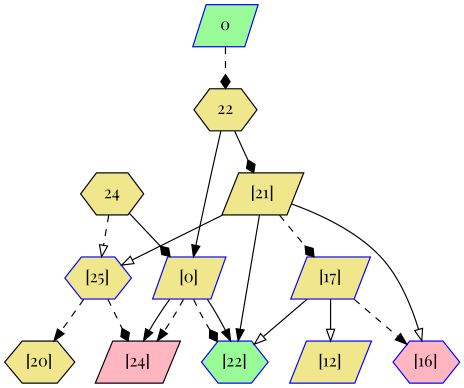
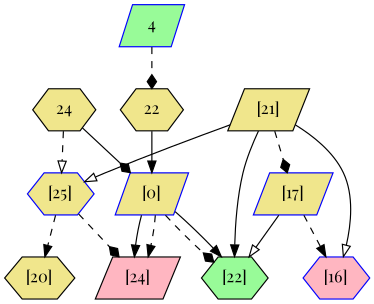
(225, 26) -> (152, 26)
(241, 145) -> none
(235, 362) -> (235, 278)
(331, 362) -> none
